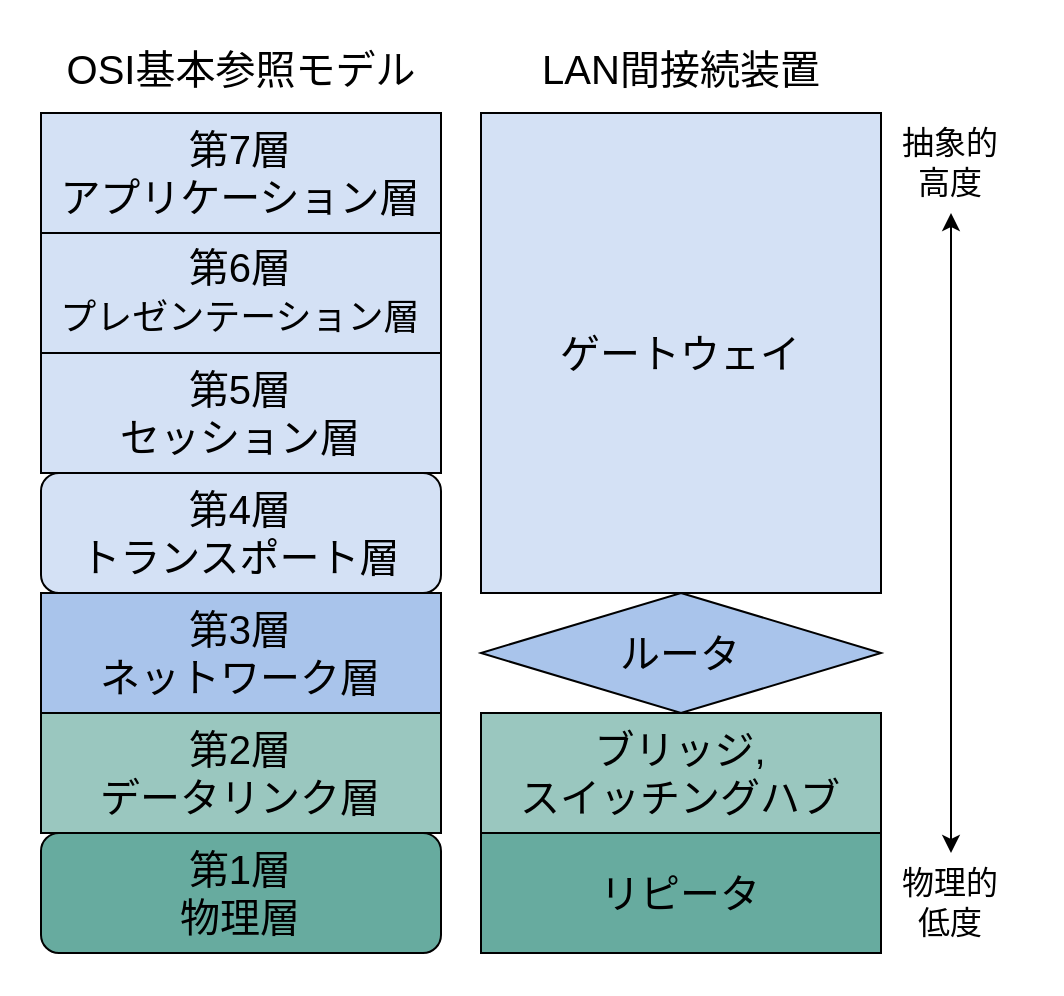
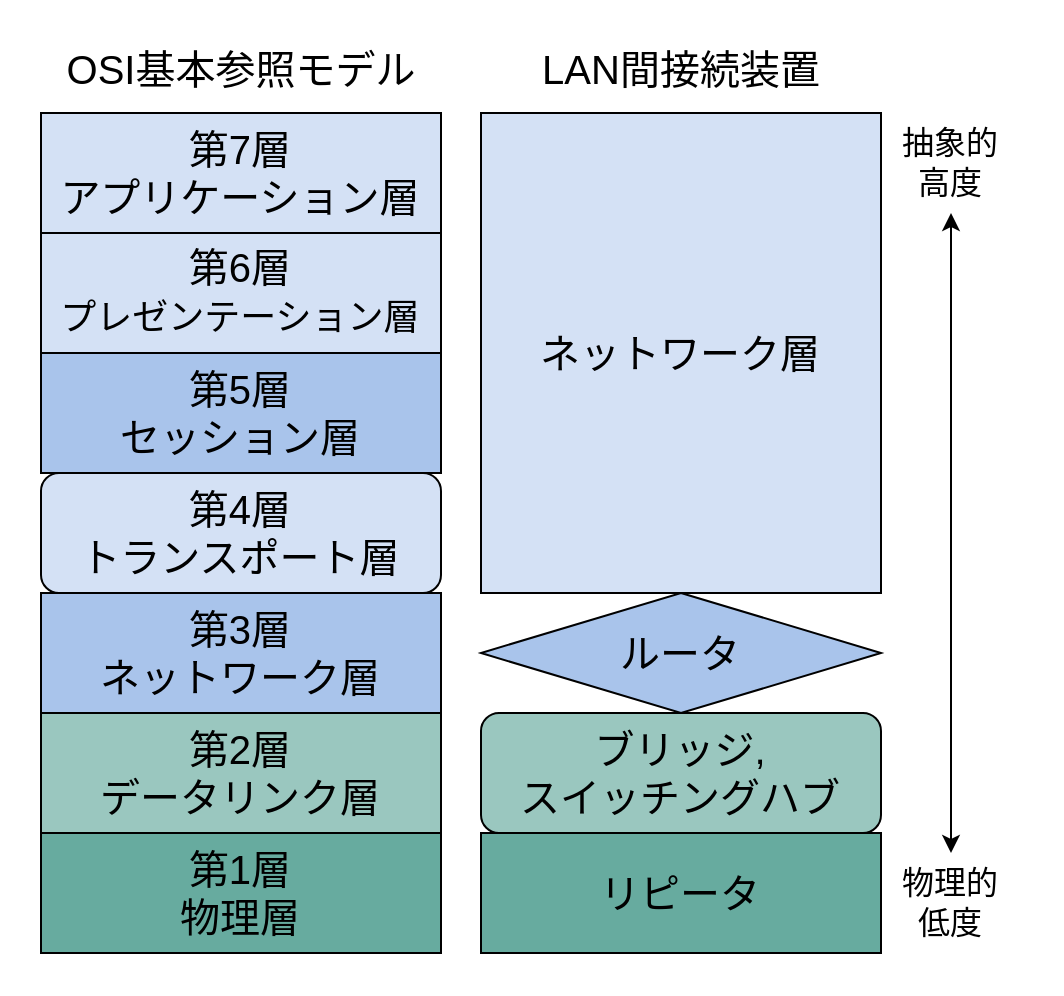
(681, 353) -> (681, 353)
(241, 413) -> (241, 413)
(681, 773) -> (681, 773)
(241, 893) -> (241, 893)
